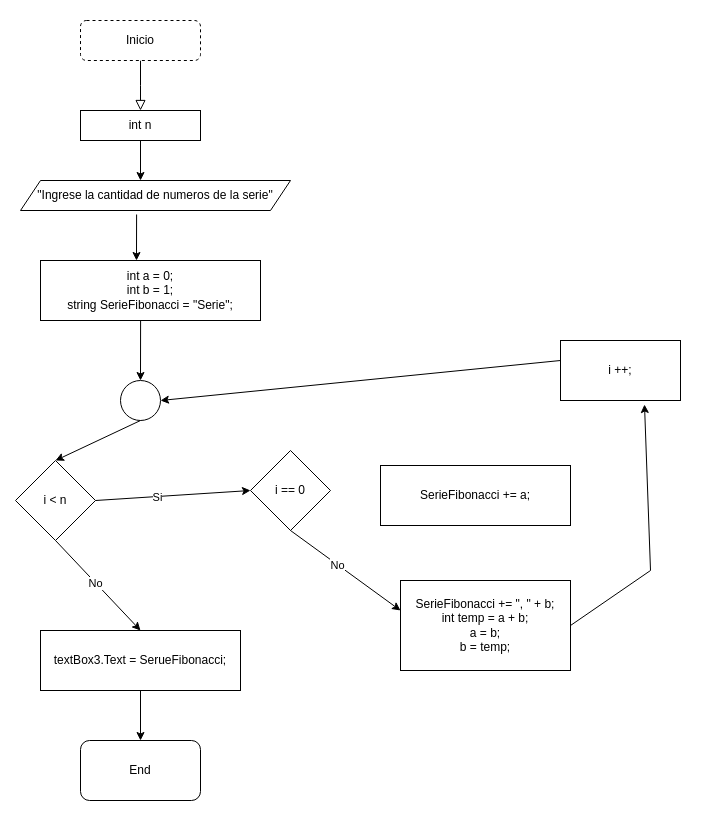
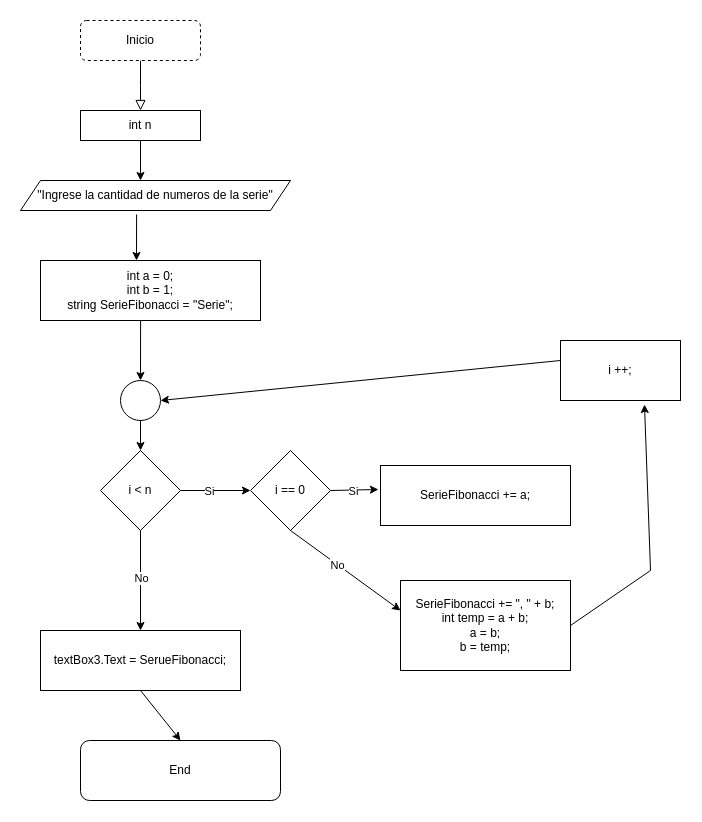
none -> (351, 490)
(56, 501) -> (141, 491)
(141, 771) -> (181, 771)
